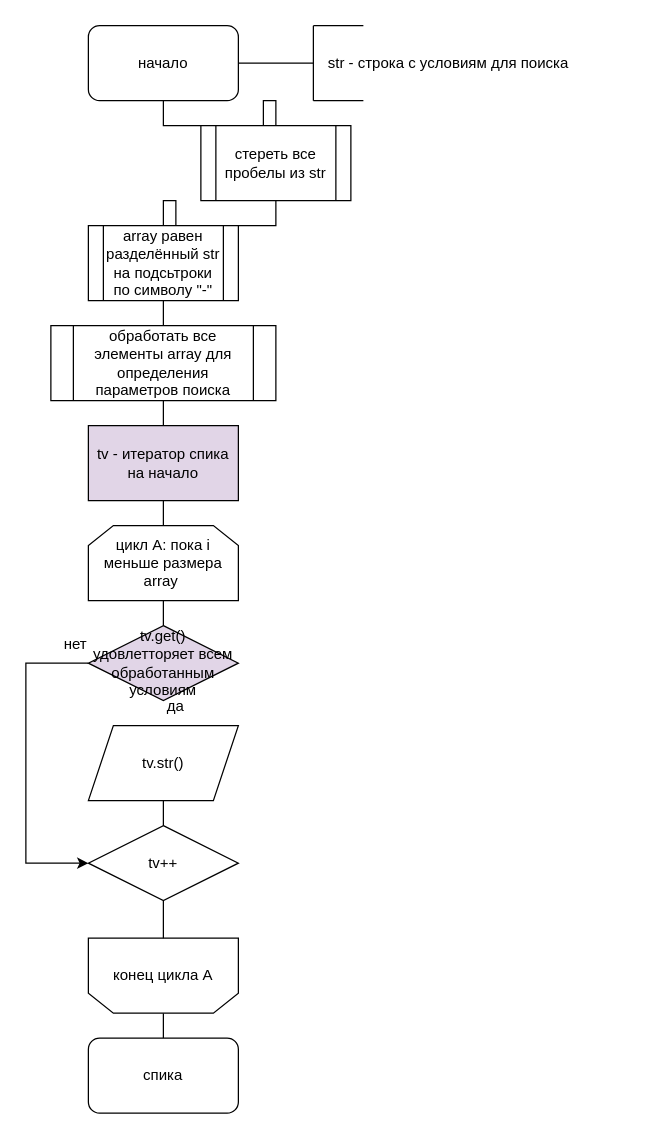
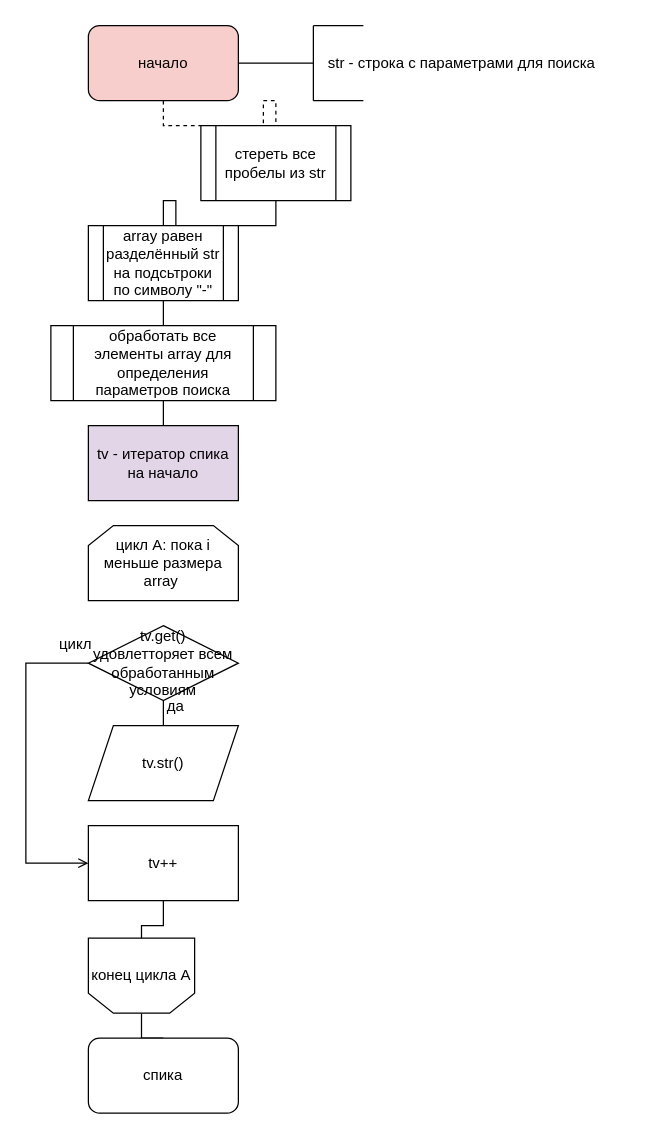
(163, 63) -> (163, 63)
(459, 63) -> (472, 63)
(268, 101) -> (268, 101)
(163, 514) -> none
(163, 614) -> none
(76, 644) -> (76, 644)
(163, 663) -> (163, 663)
none -> (163, 714)
(163, 814) -> none
(78, 863) -> (80, 863)
(163, 863) -> (163, 863)
(163, 976) -> (141, 976)
